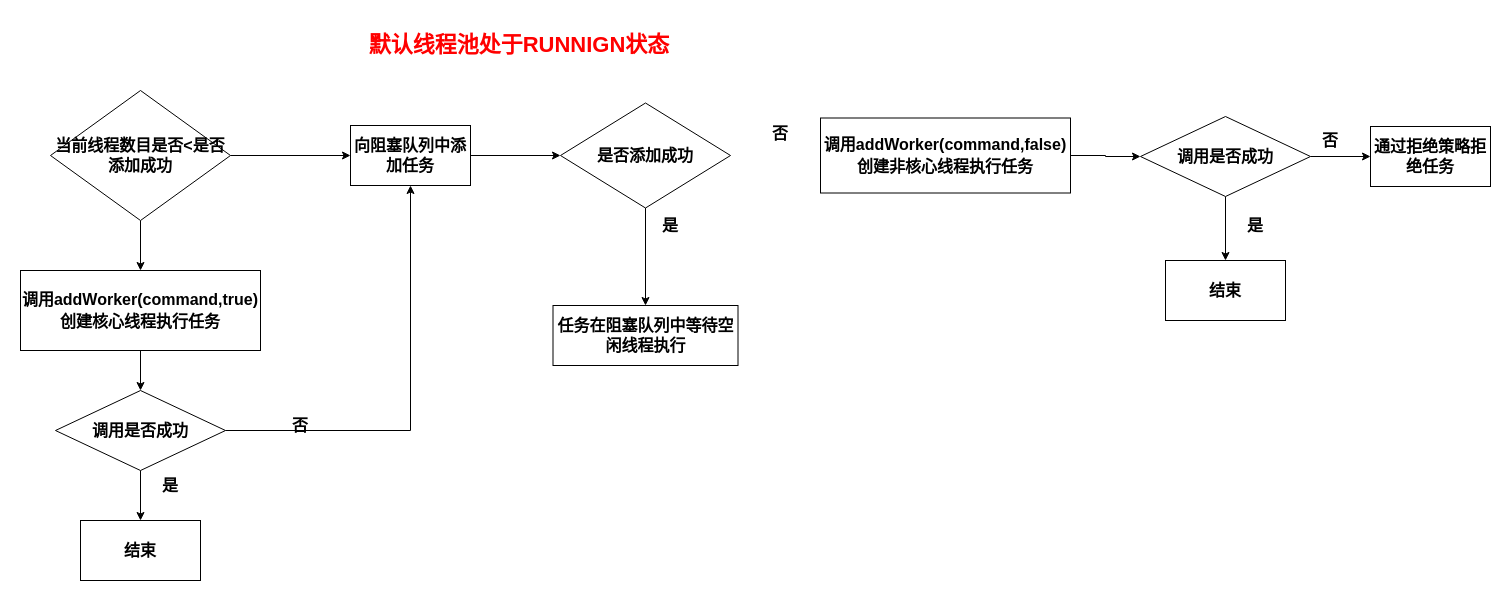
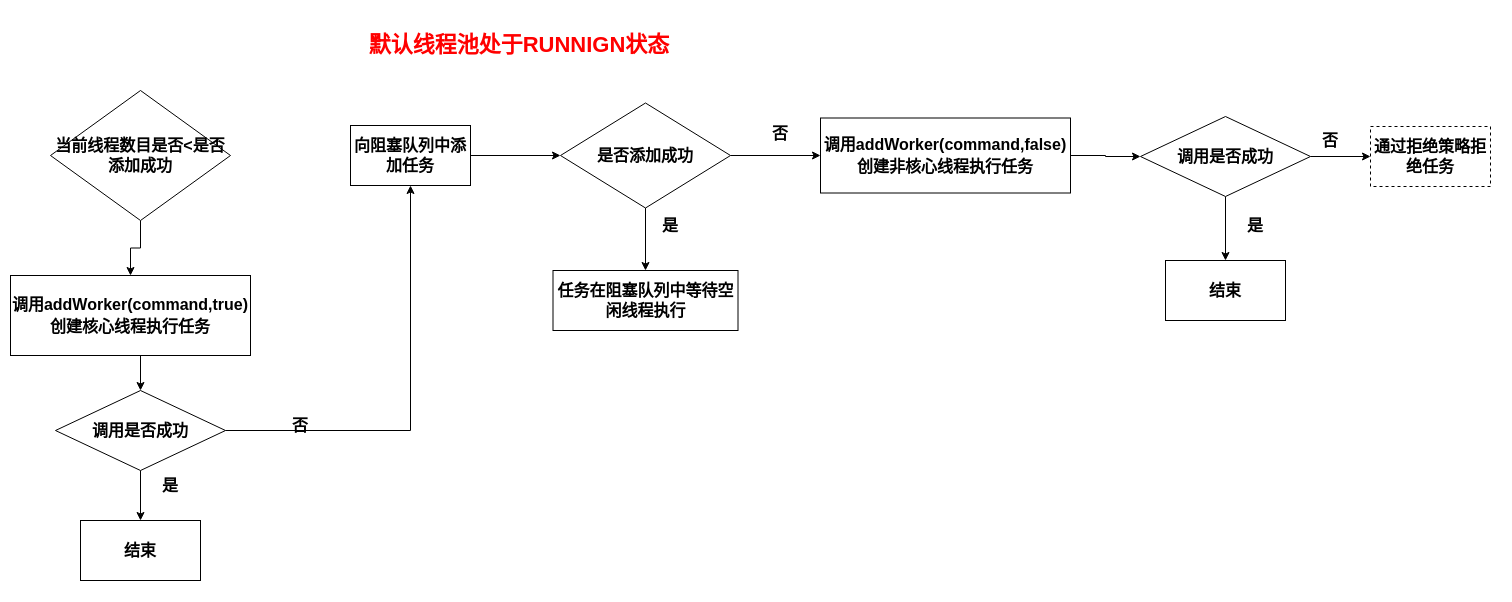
(287, 156) -> none
none -> (772, 156)
(1431, 157) -> (1431, 157)
(141, 311) -> (131, 316)
(646, 336) -> (646, 301)
